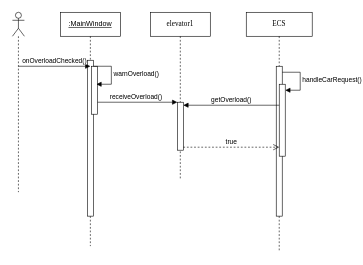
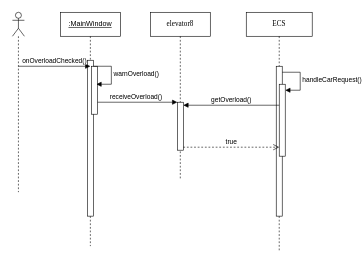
(180, 24) -> (180, 24)
